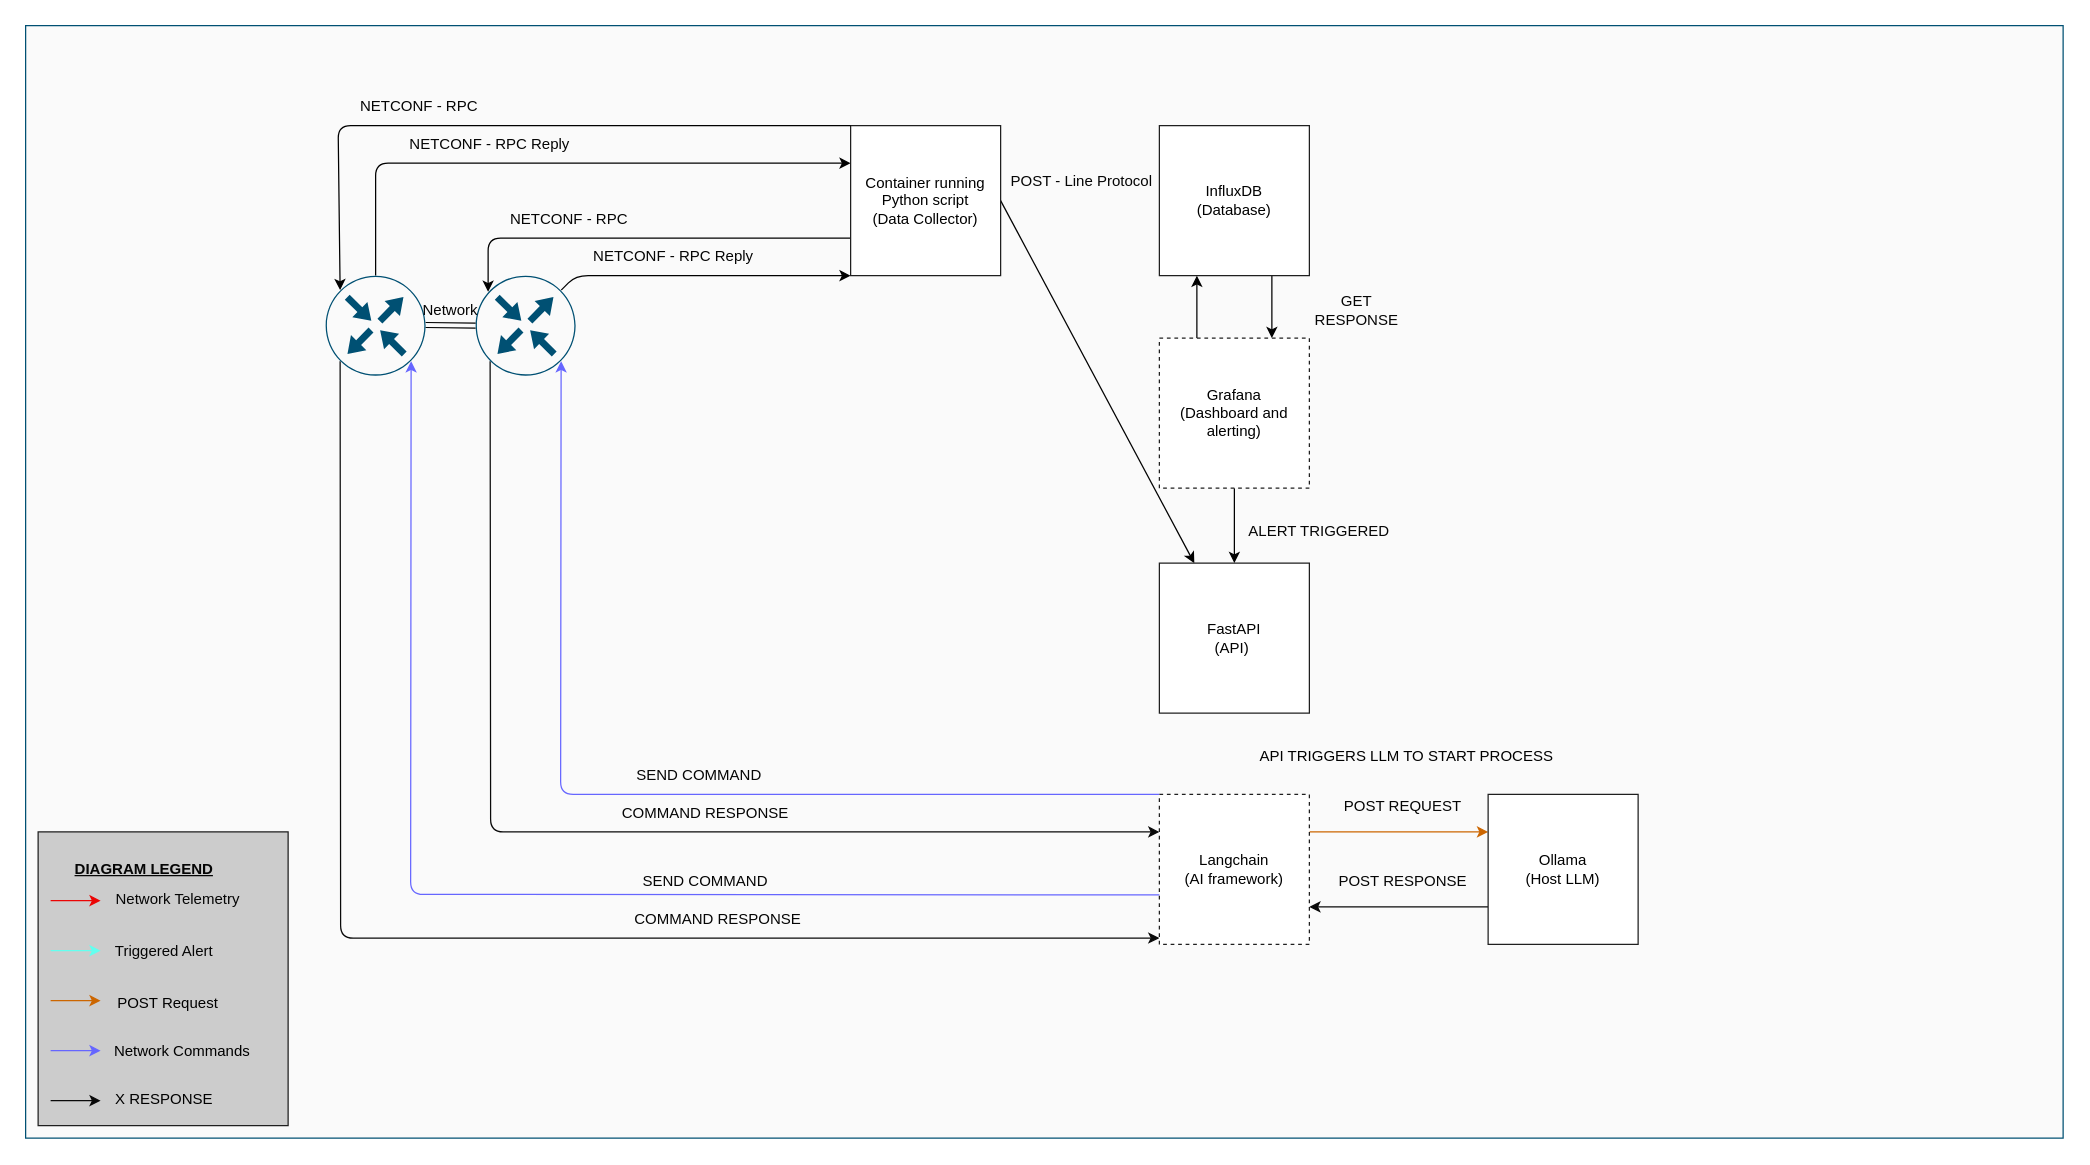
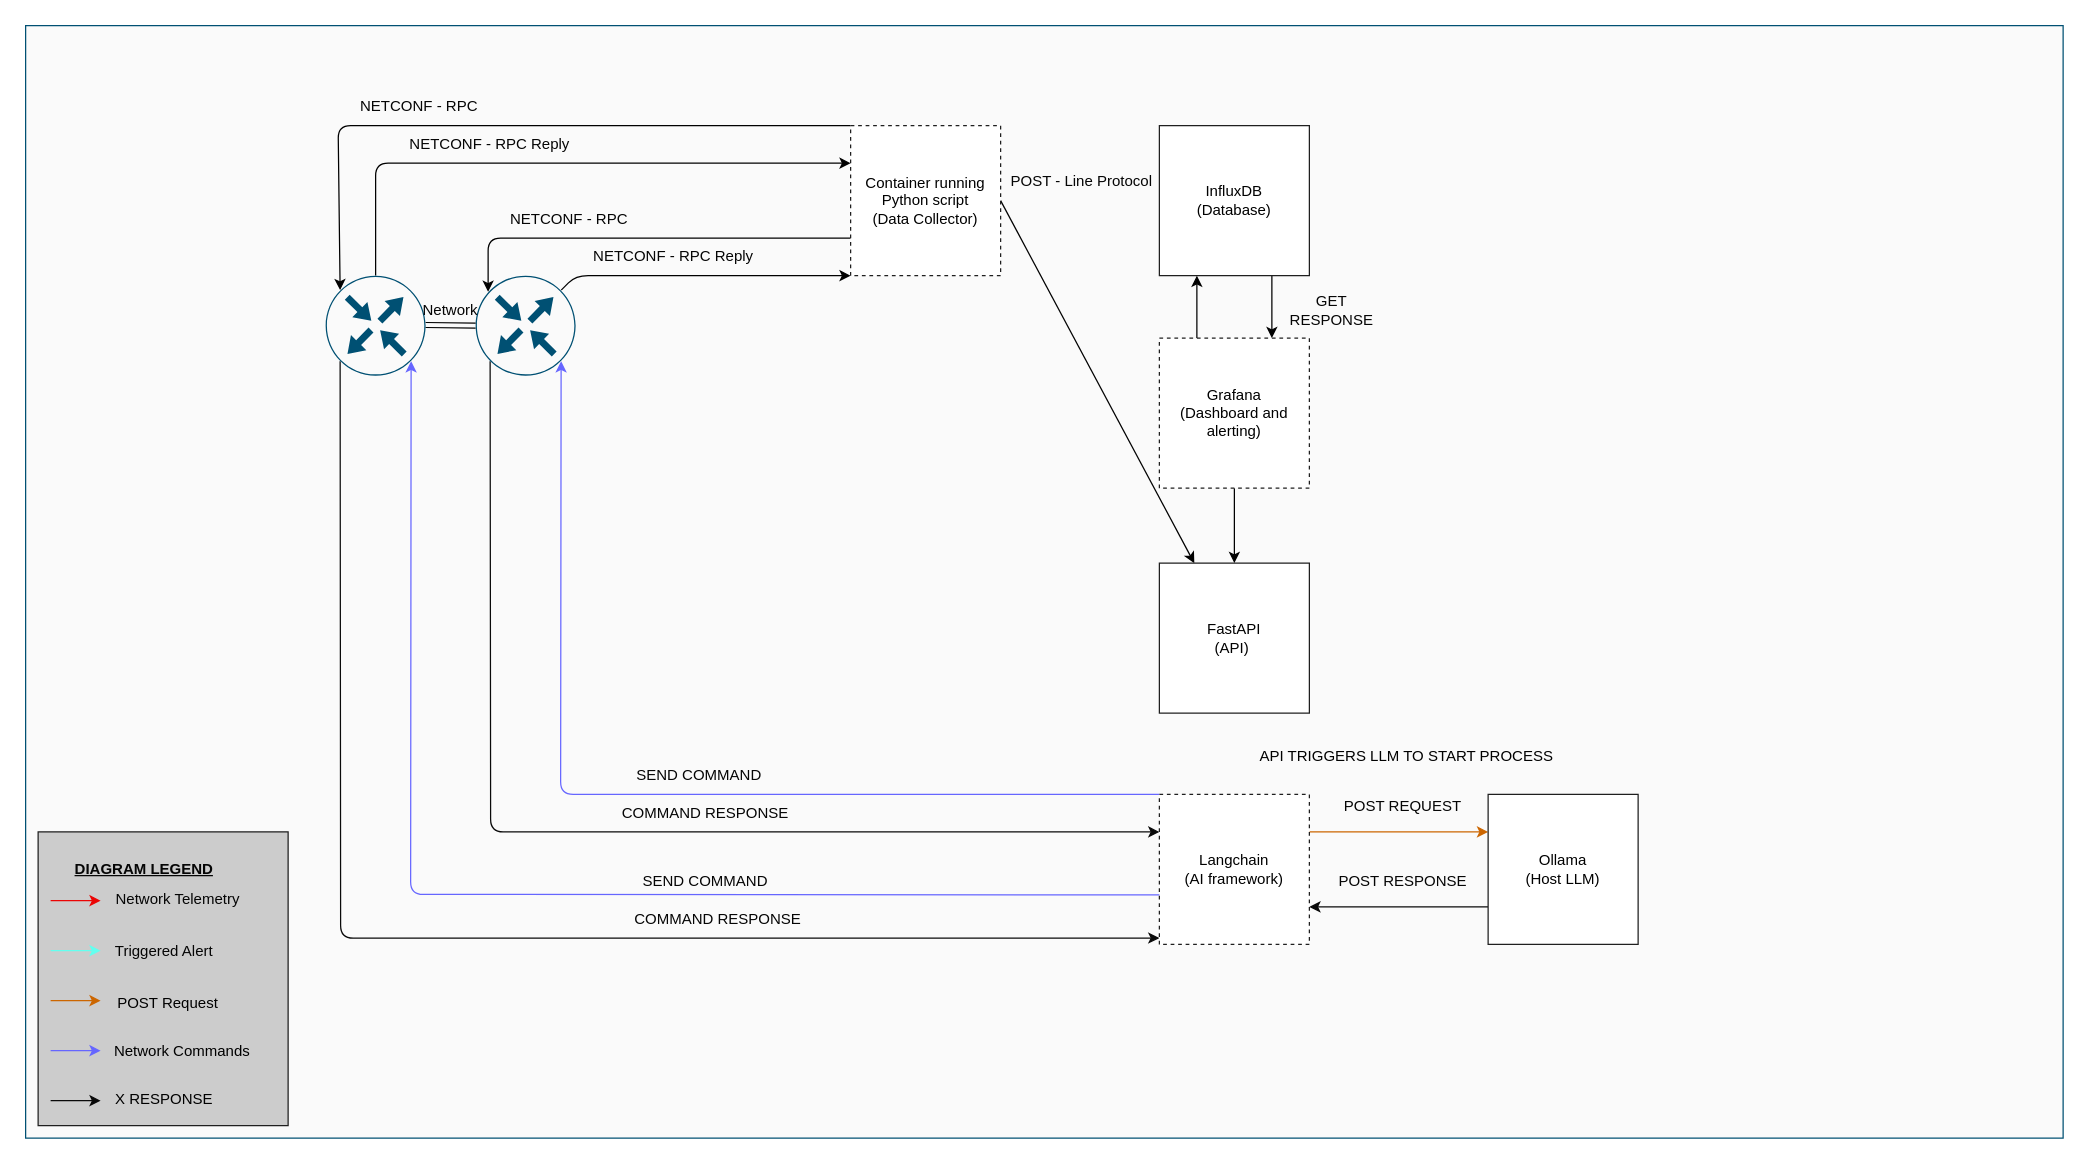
(926, 201) -> (926, 201)
(1357, 311) -> (1332, 311)
(1319, 532) -> none
